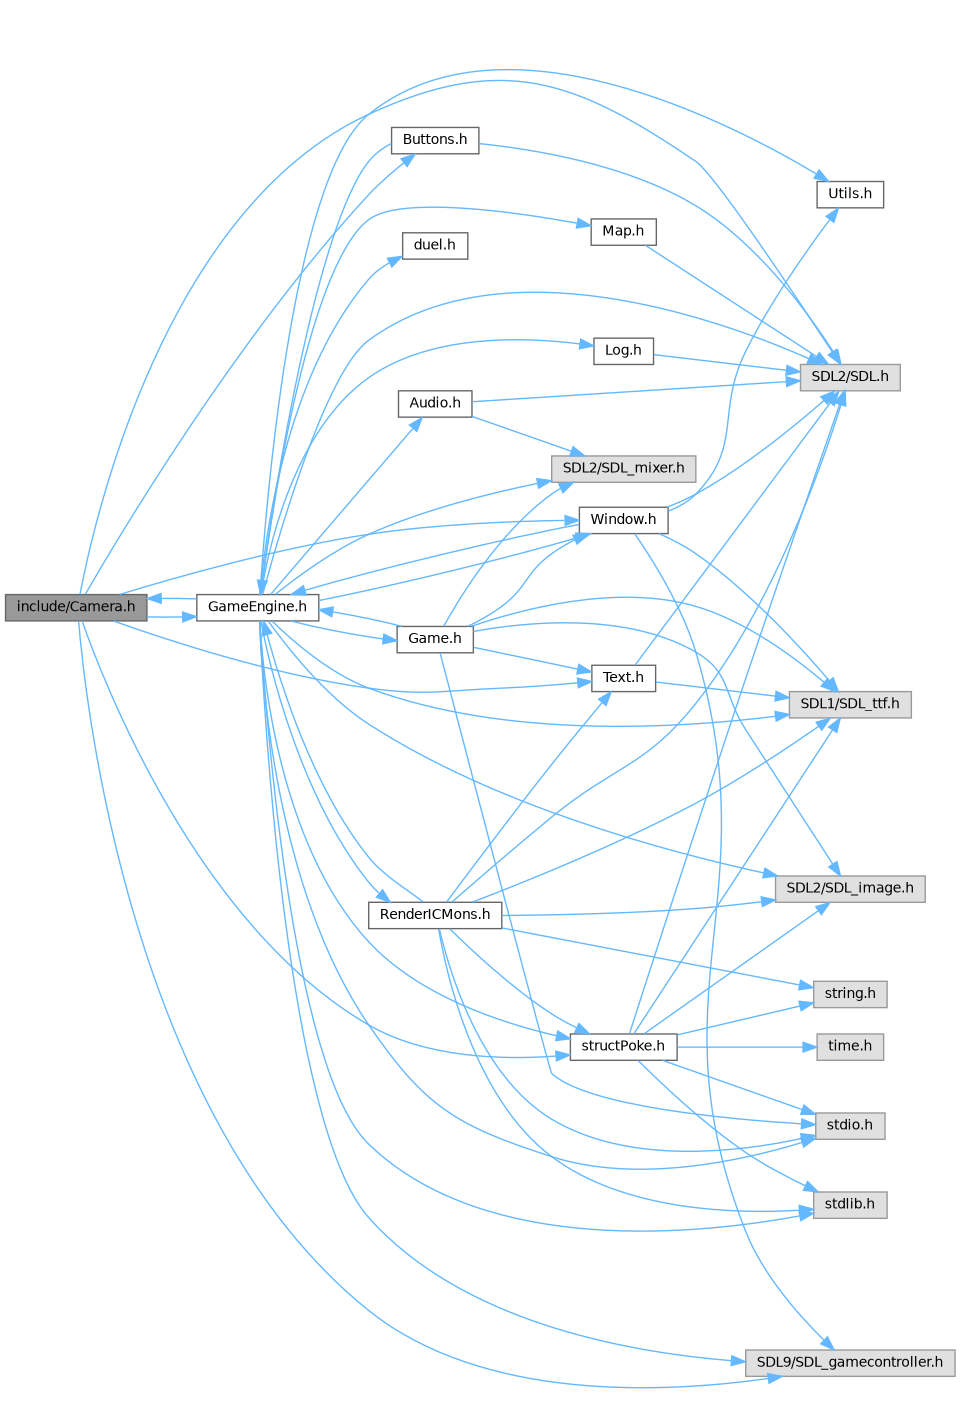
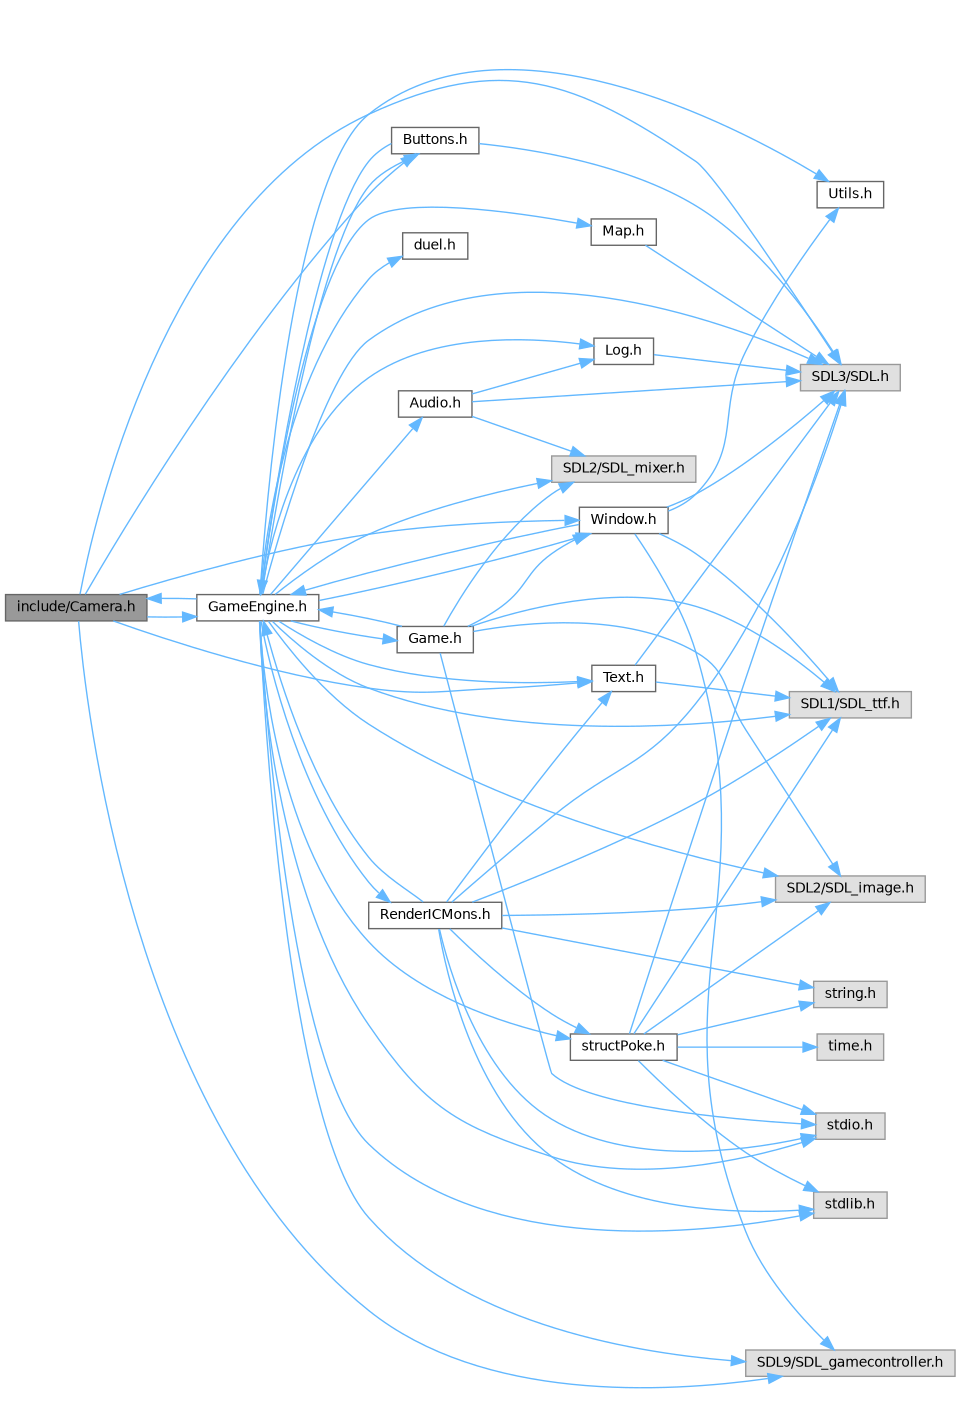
none -> (306, 364)
(850, 378) -> (850, 378)
none -> (526, 379)
(526, 658) -> (423, 675)
(251, 924) -> none
